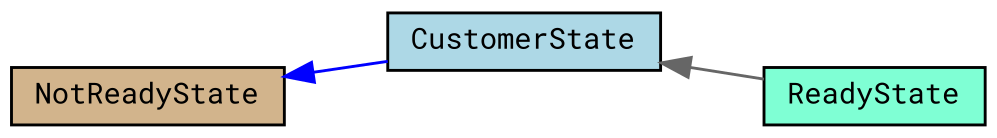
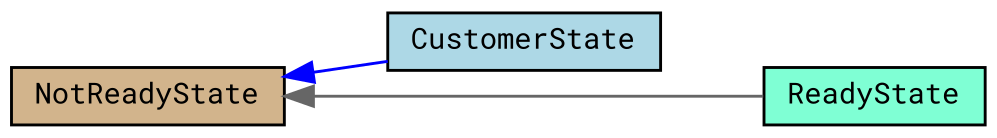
(727, 73) -> (539, 96)
